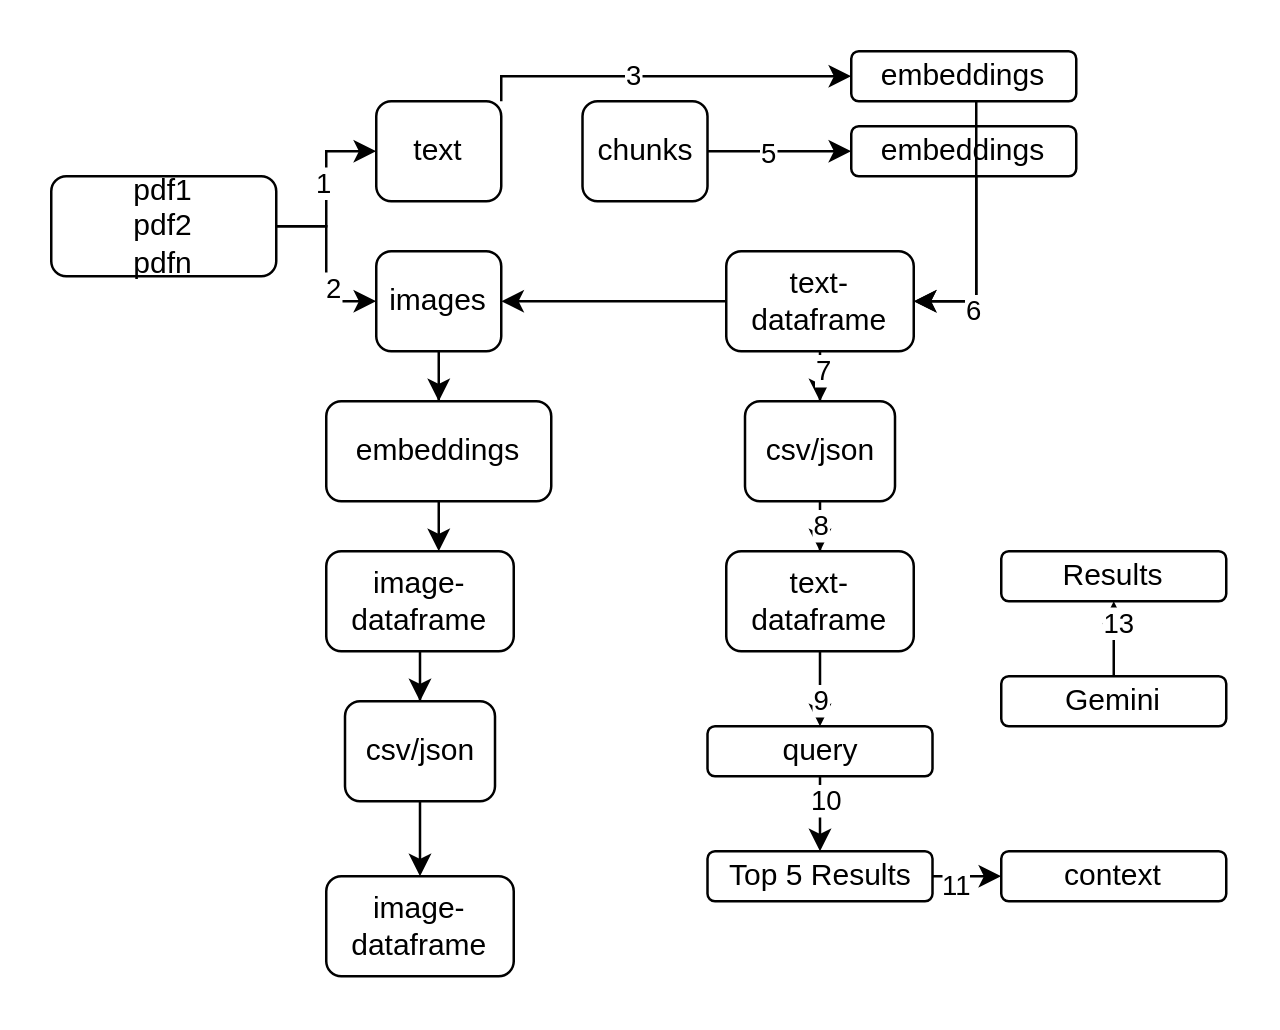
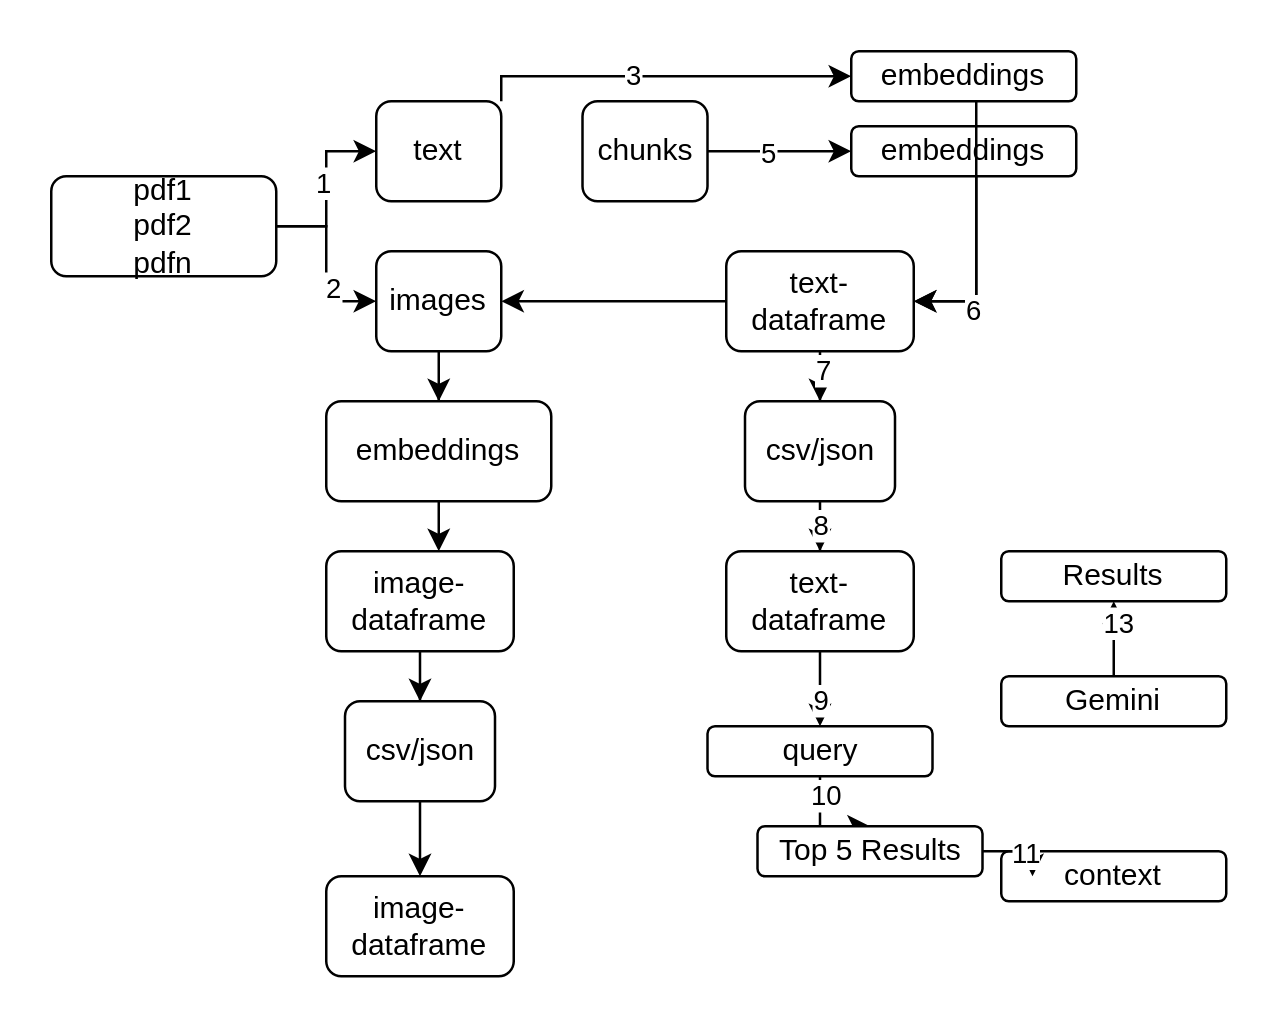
(820, 876) -> (870, 851)
